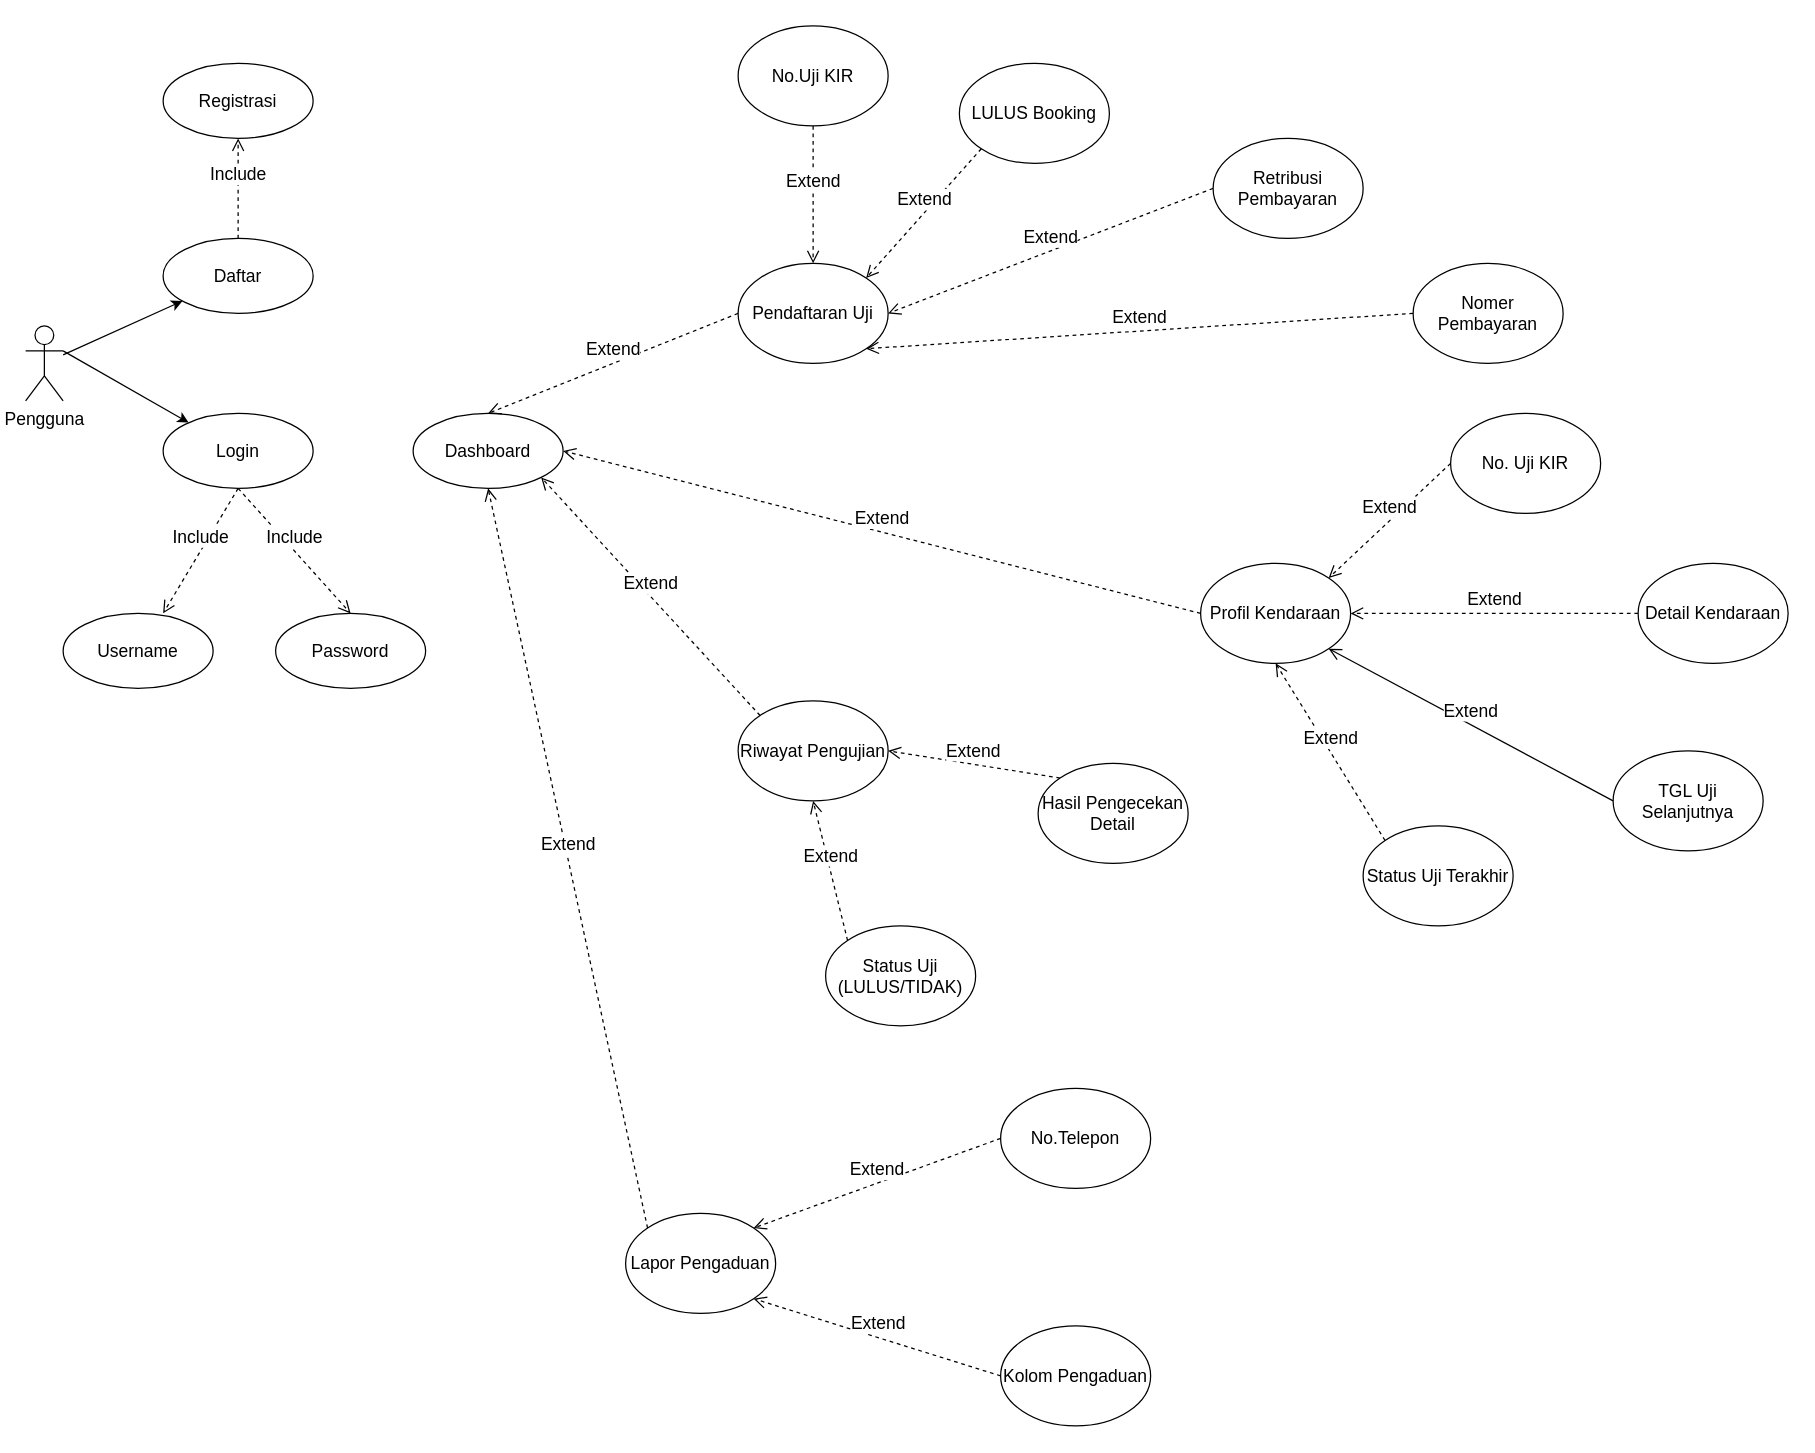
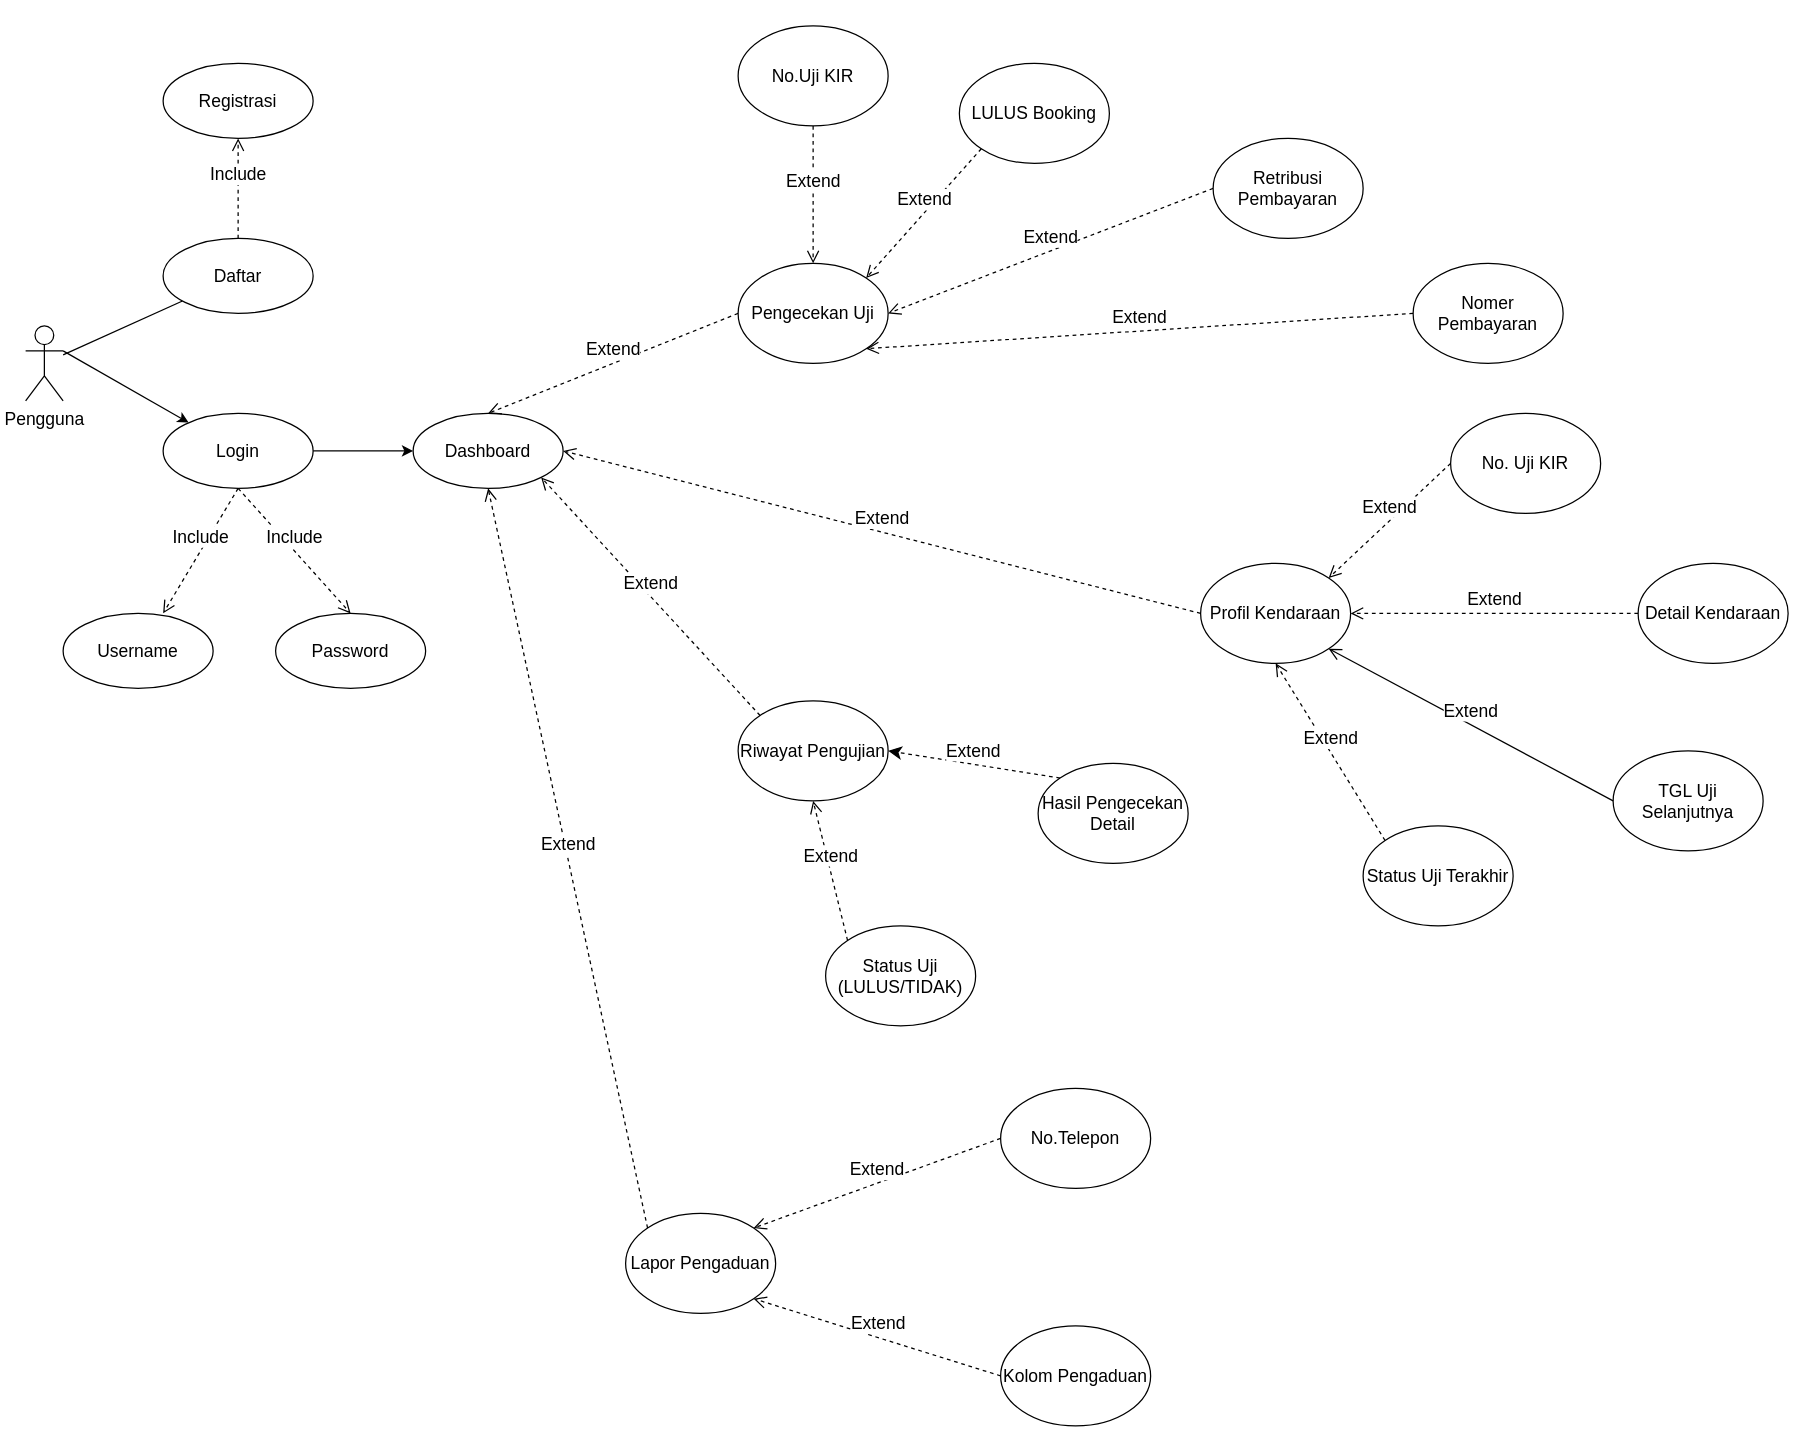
(173, 305) -> (176, 304)
(813, 313) -> (813, 313)
none -> (359, 451)
(896, 752) -> (899, 752)
